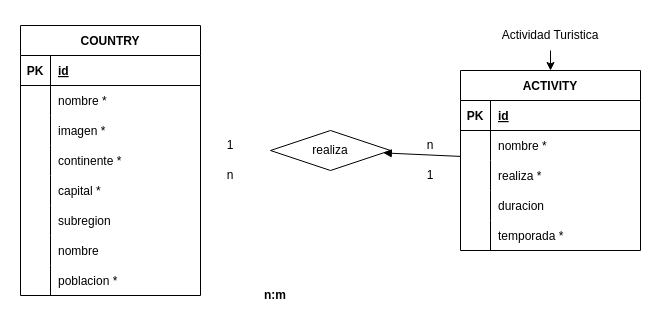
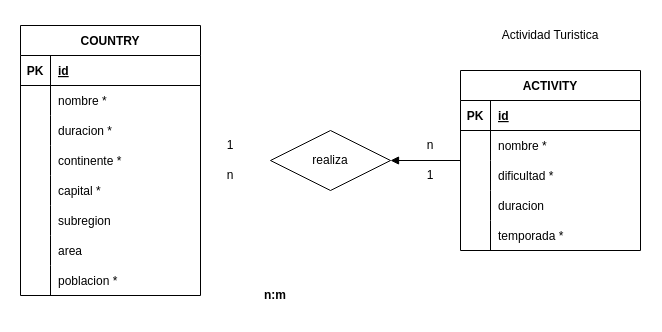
(551, 57) -> none
(82, 131) -> (88, 131)
(331, 151) -> (331, 161)
(524, 176) -> (532, 176)
(78, 251) -> (71, 251)
